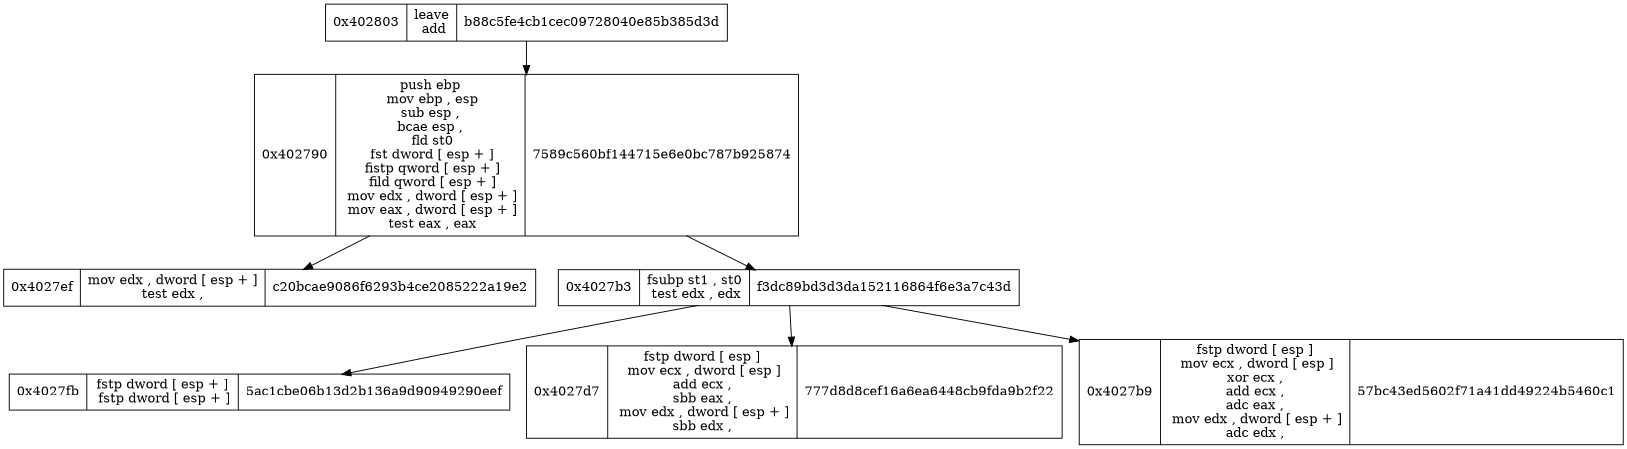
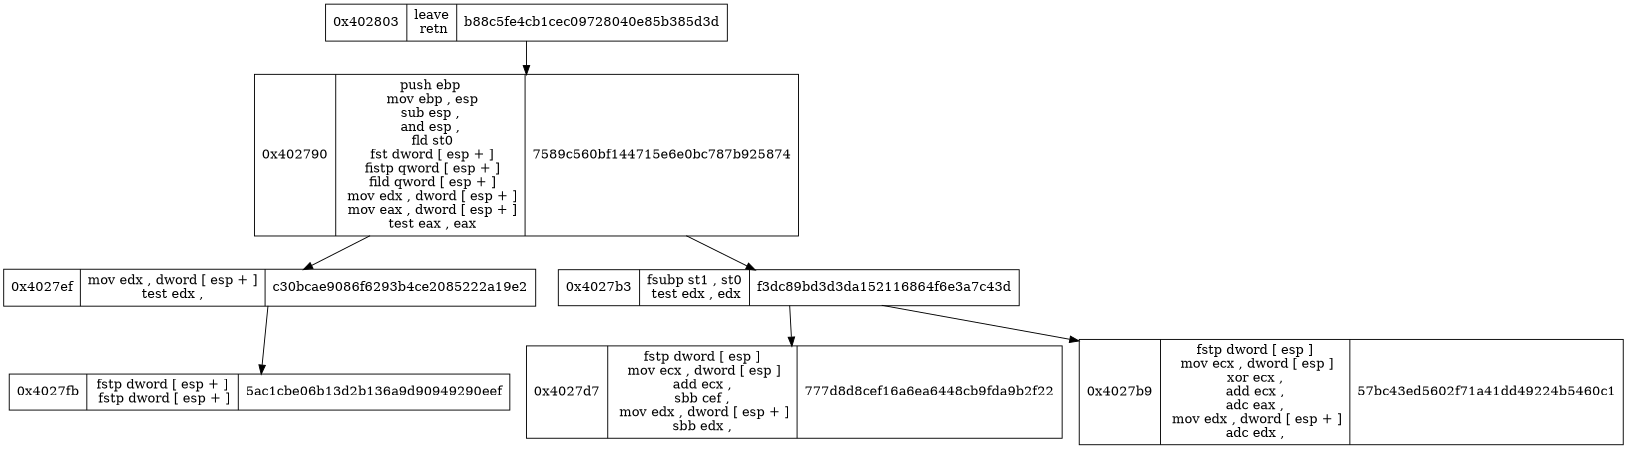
(432, 29) -> (432, 29)
(430, 127) -> (430, 127)
(400, 287) -> (400, 287)
(524, 338) -> (265, 335)
(702, 399) -> (702, 399)
